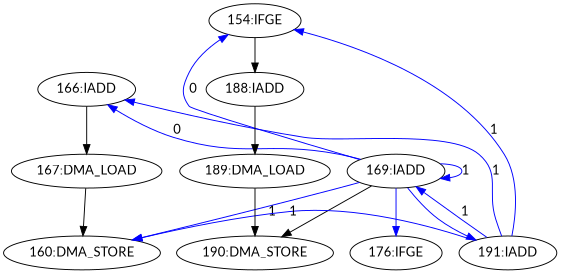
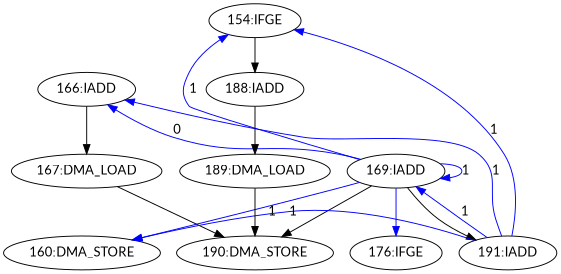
(193, 89) -> (193, 89)
(85, 207) -> (167, 210)
(434, 216) -> (434, 216)
